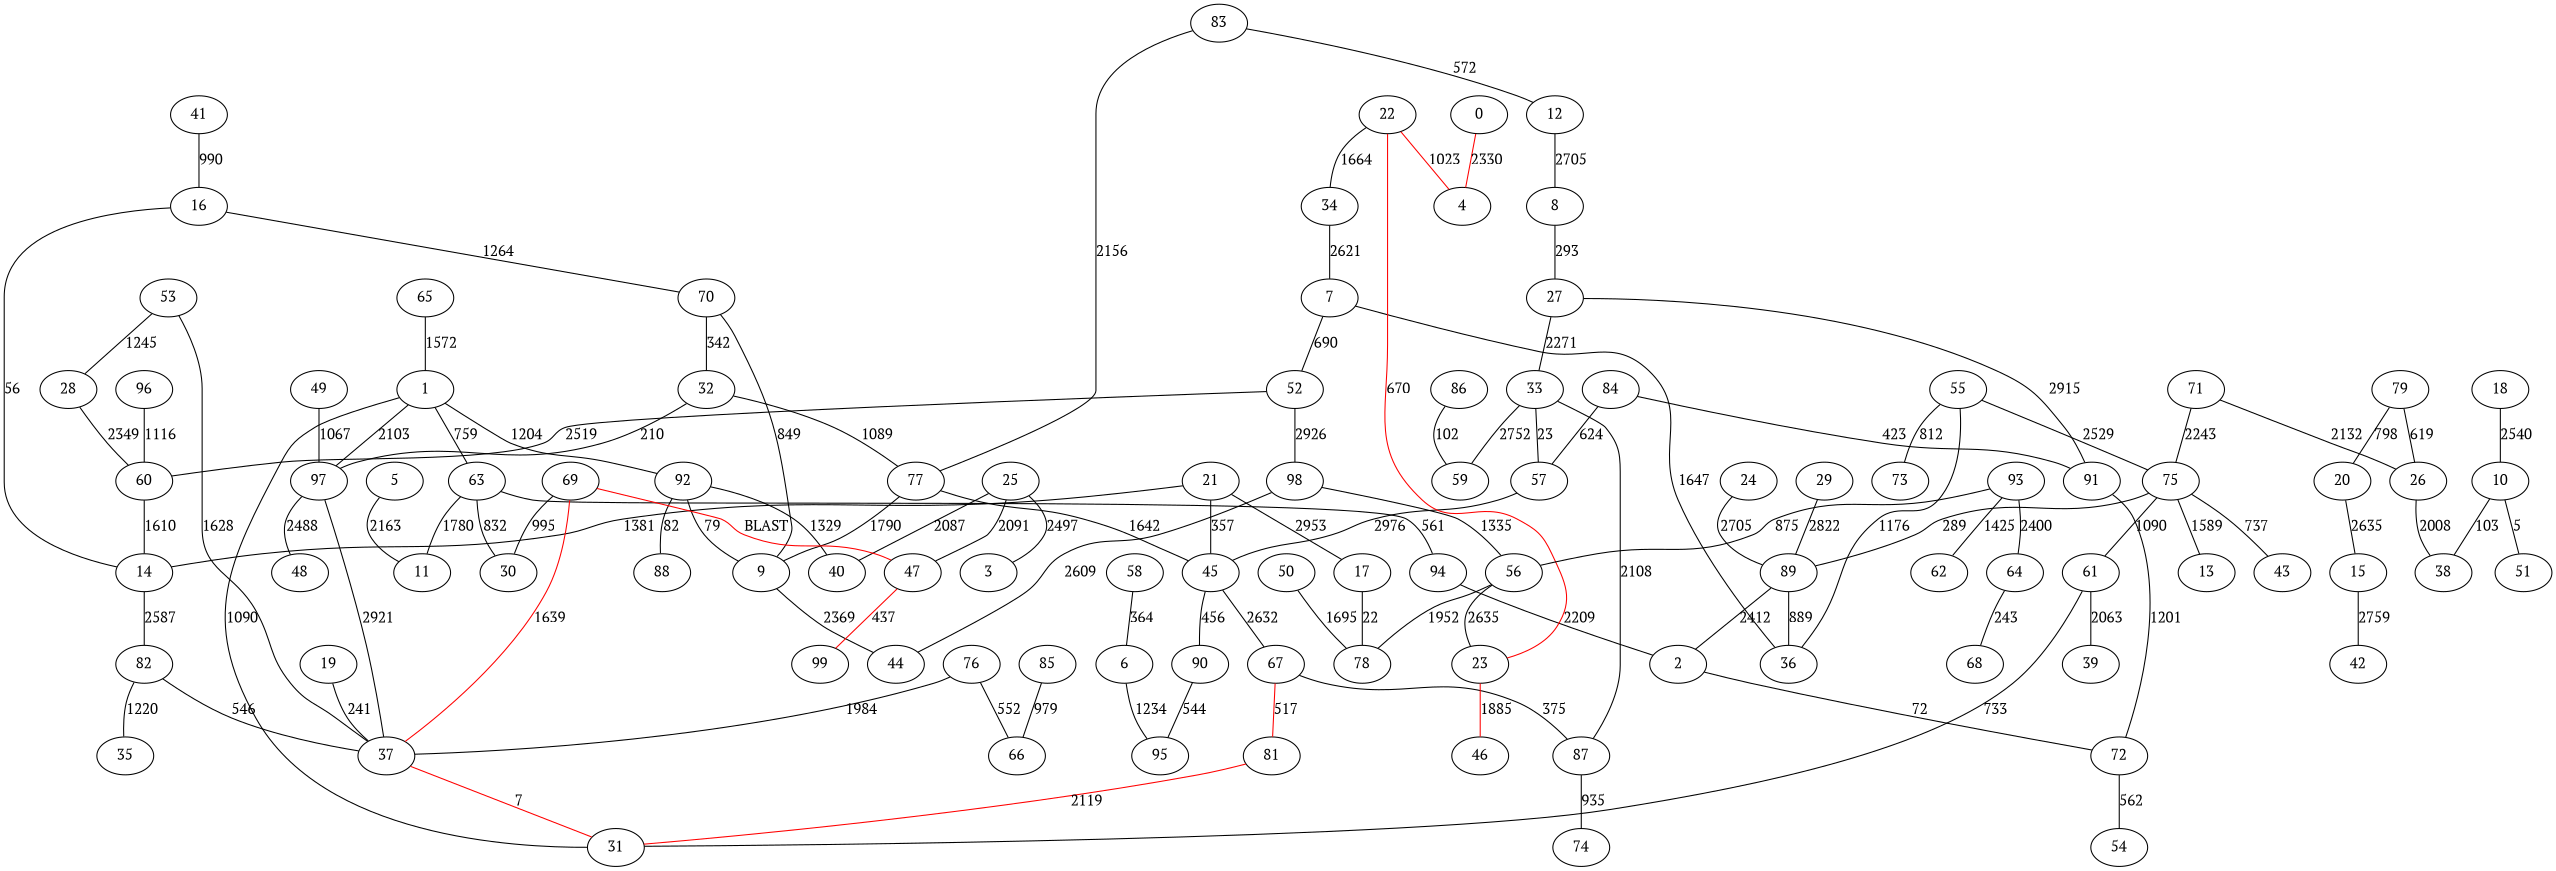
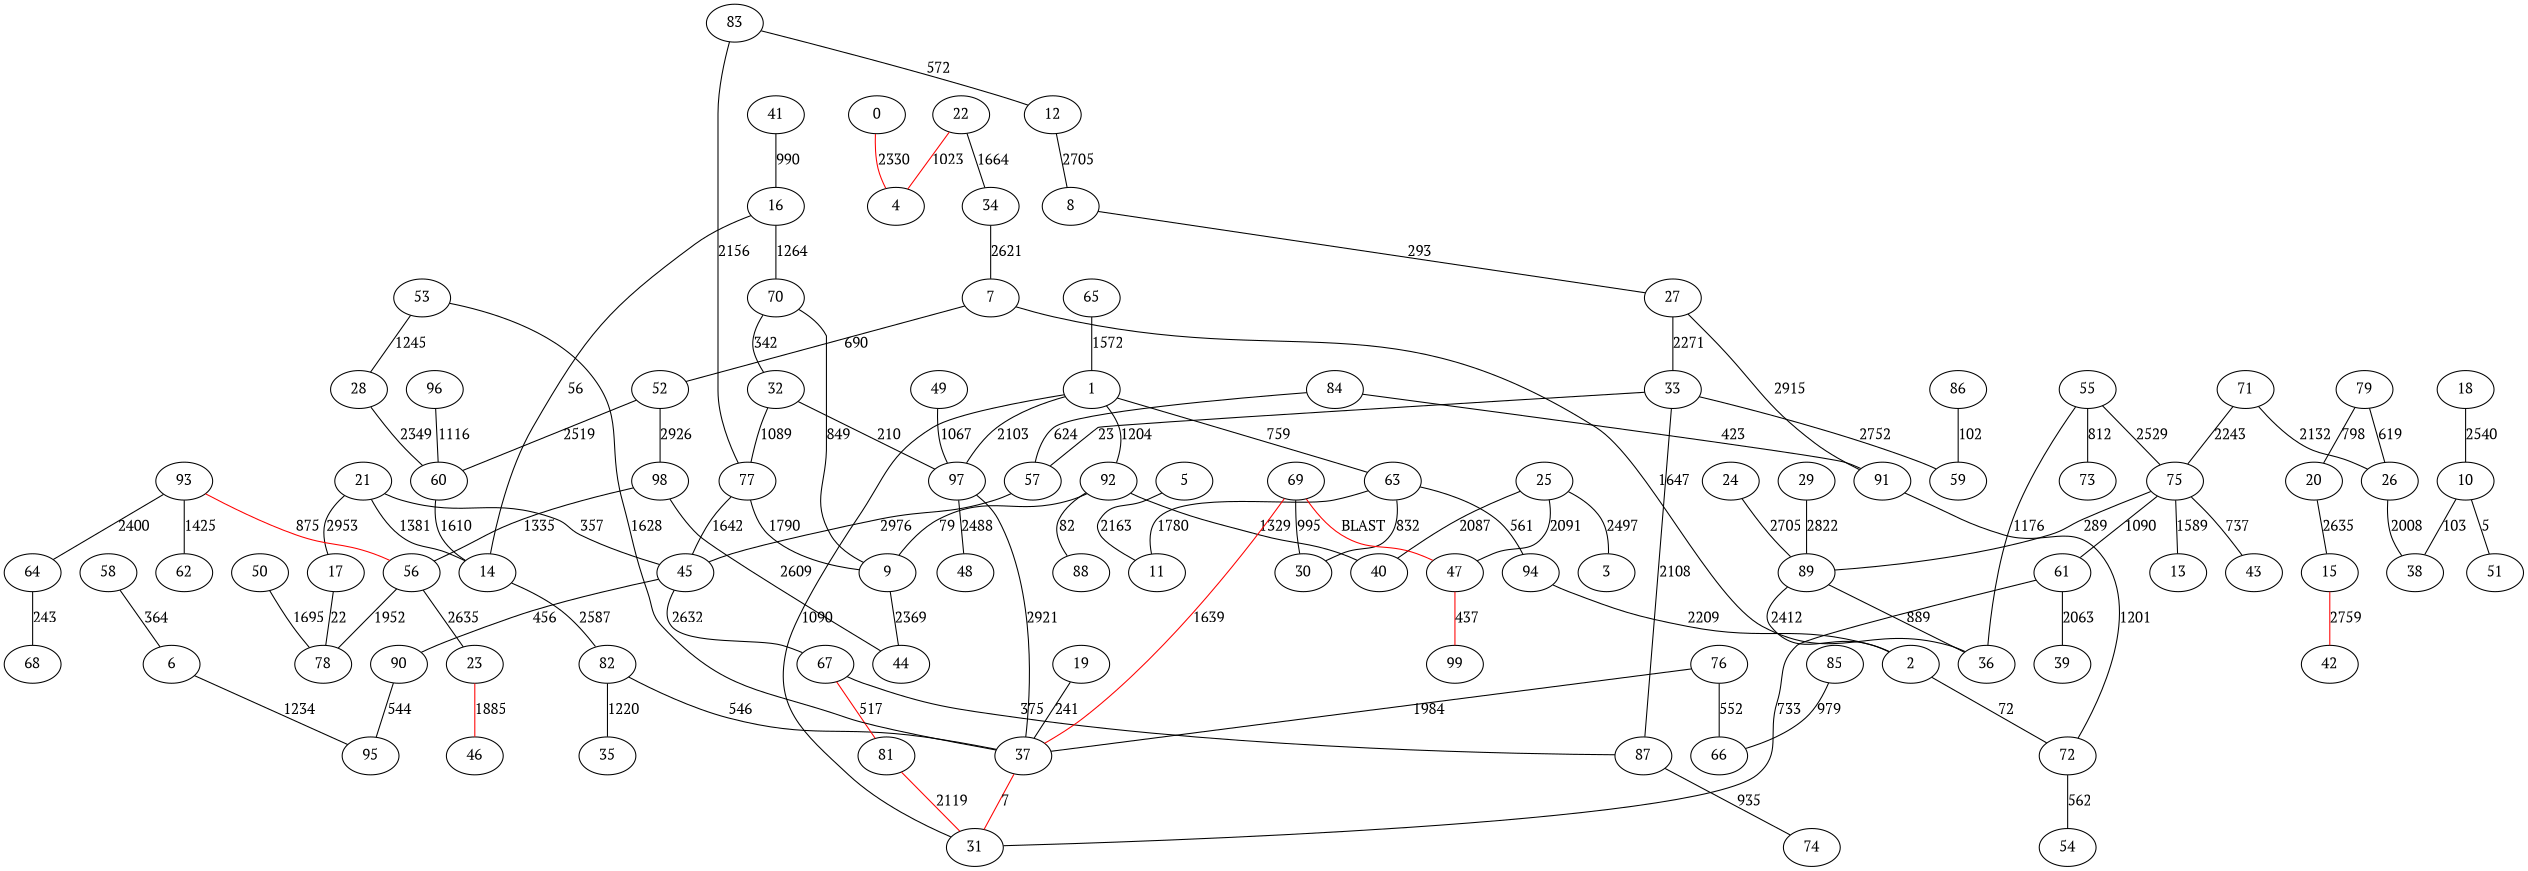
(1395, 465) -> none
(1765, 526) -> (295, 535)
(2358, 619) -> (2330, 619)
